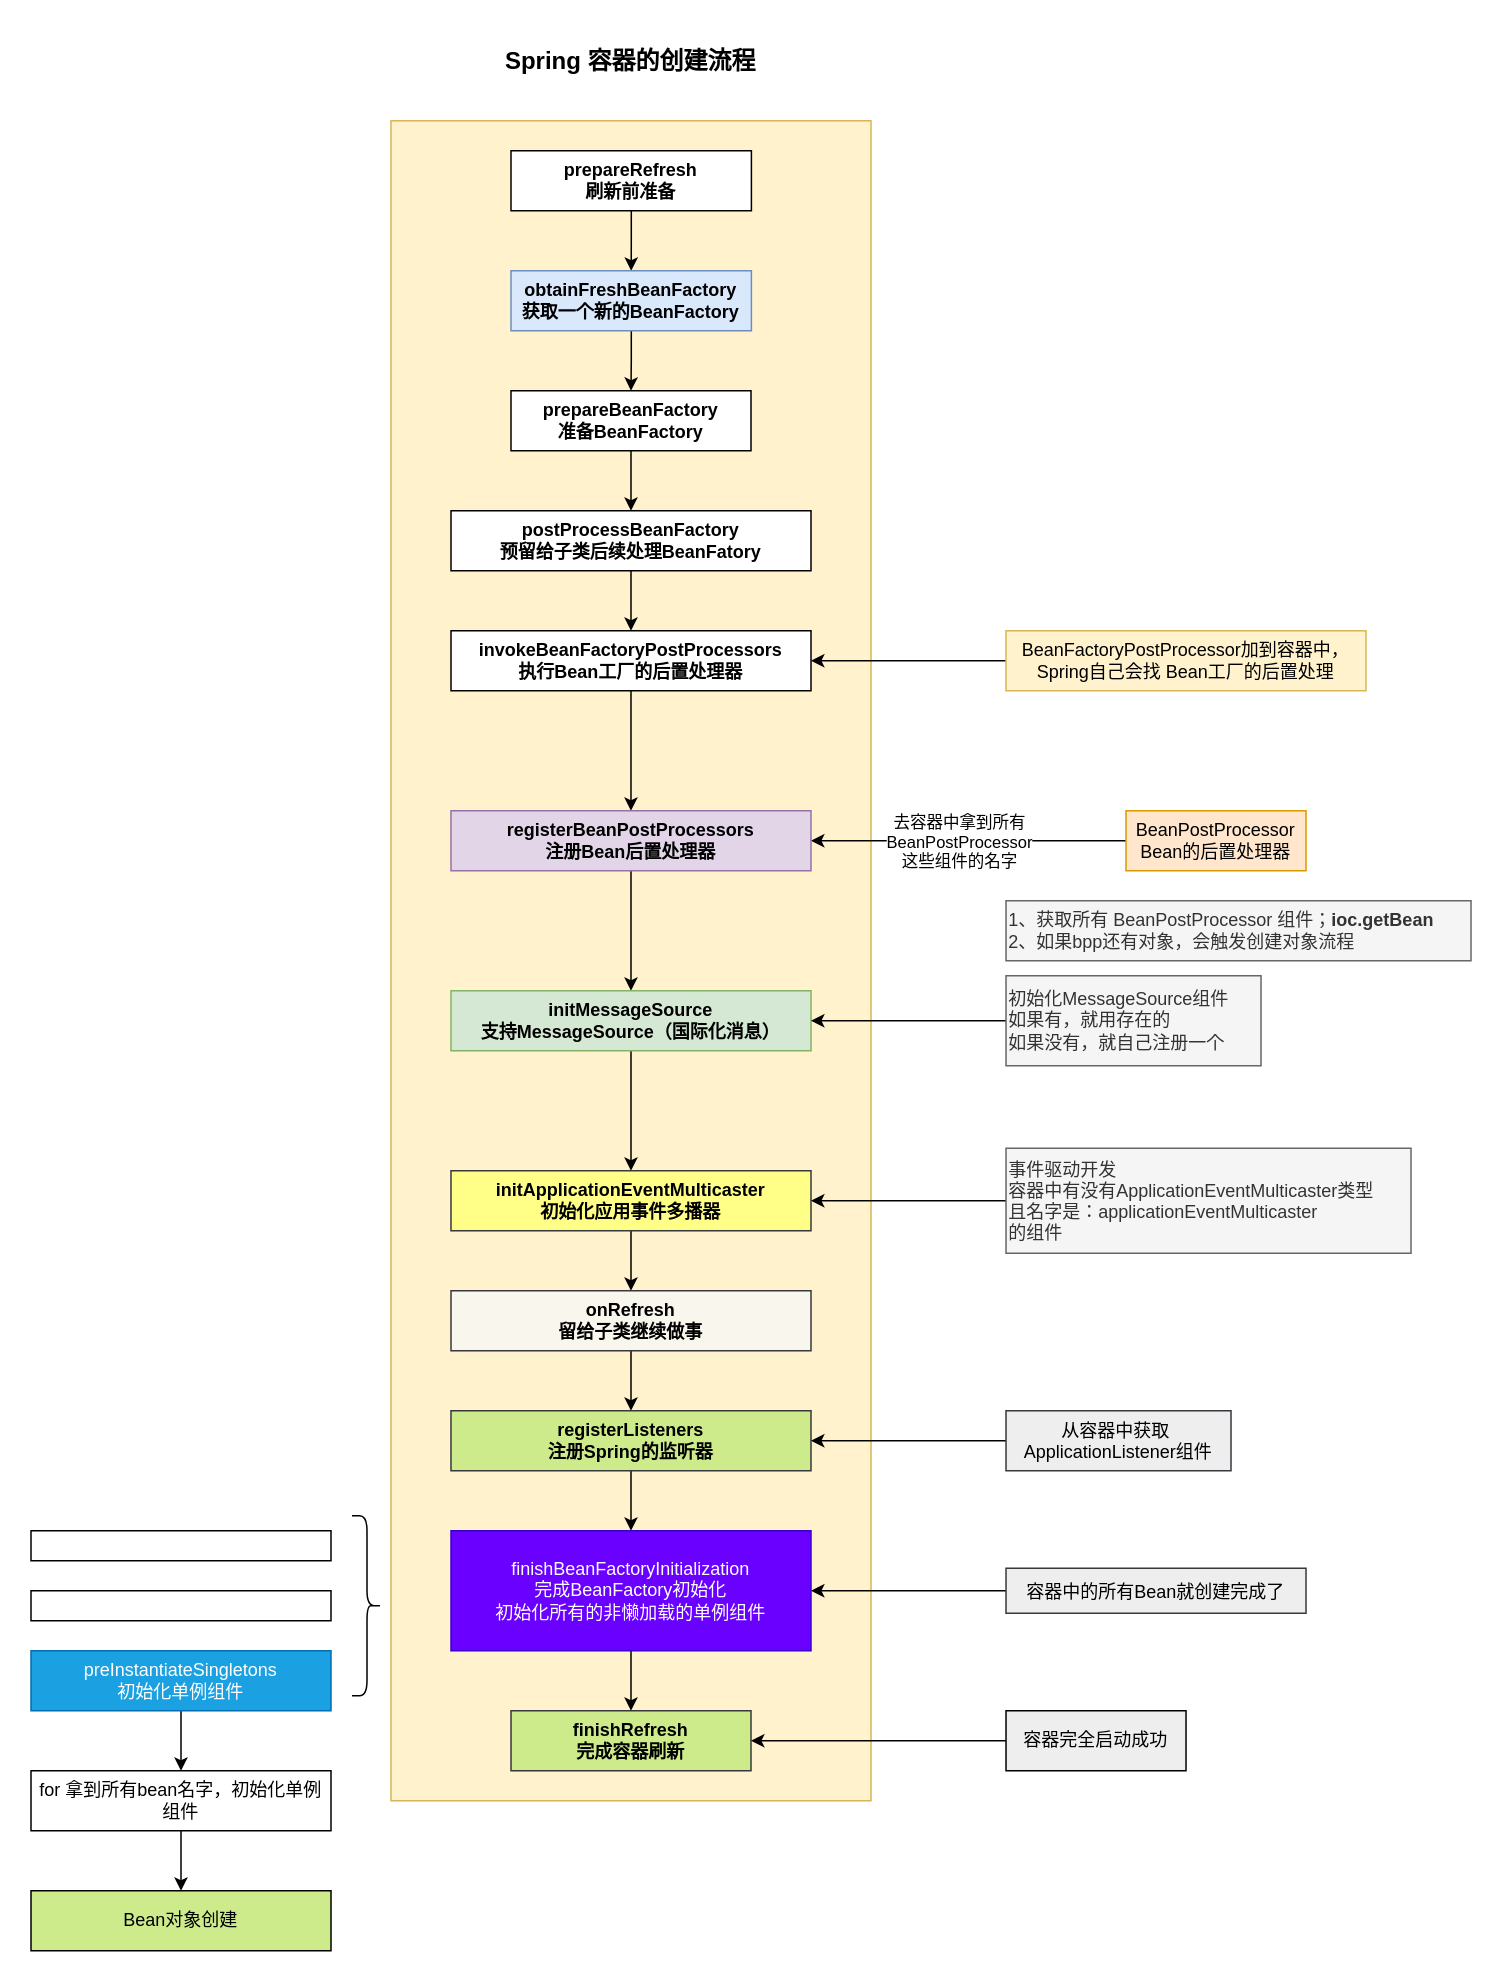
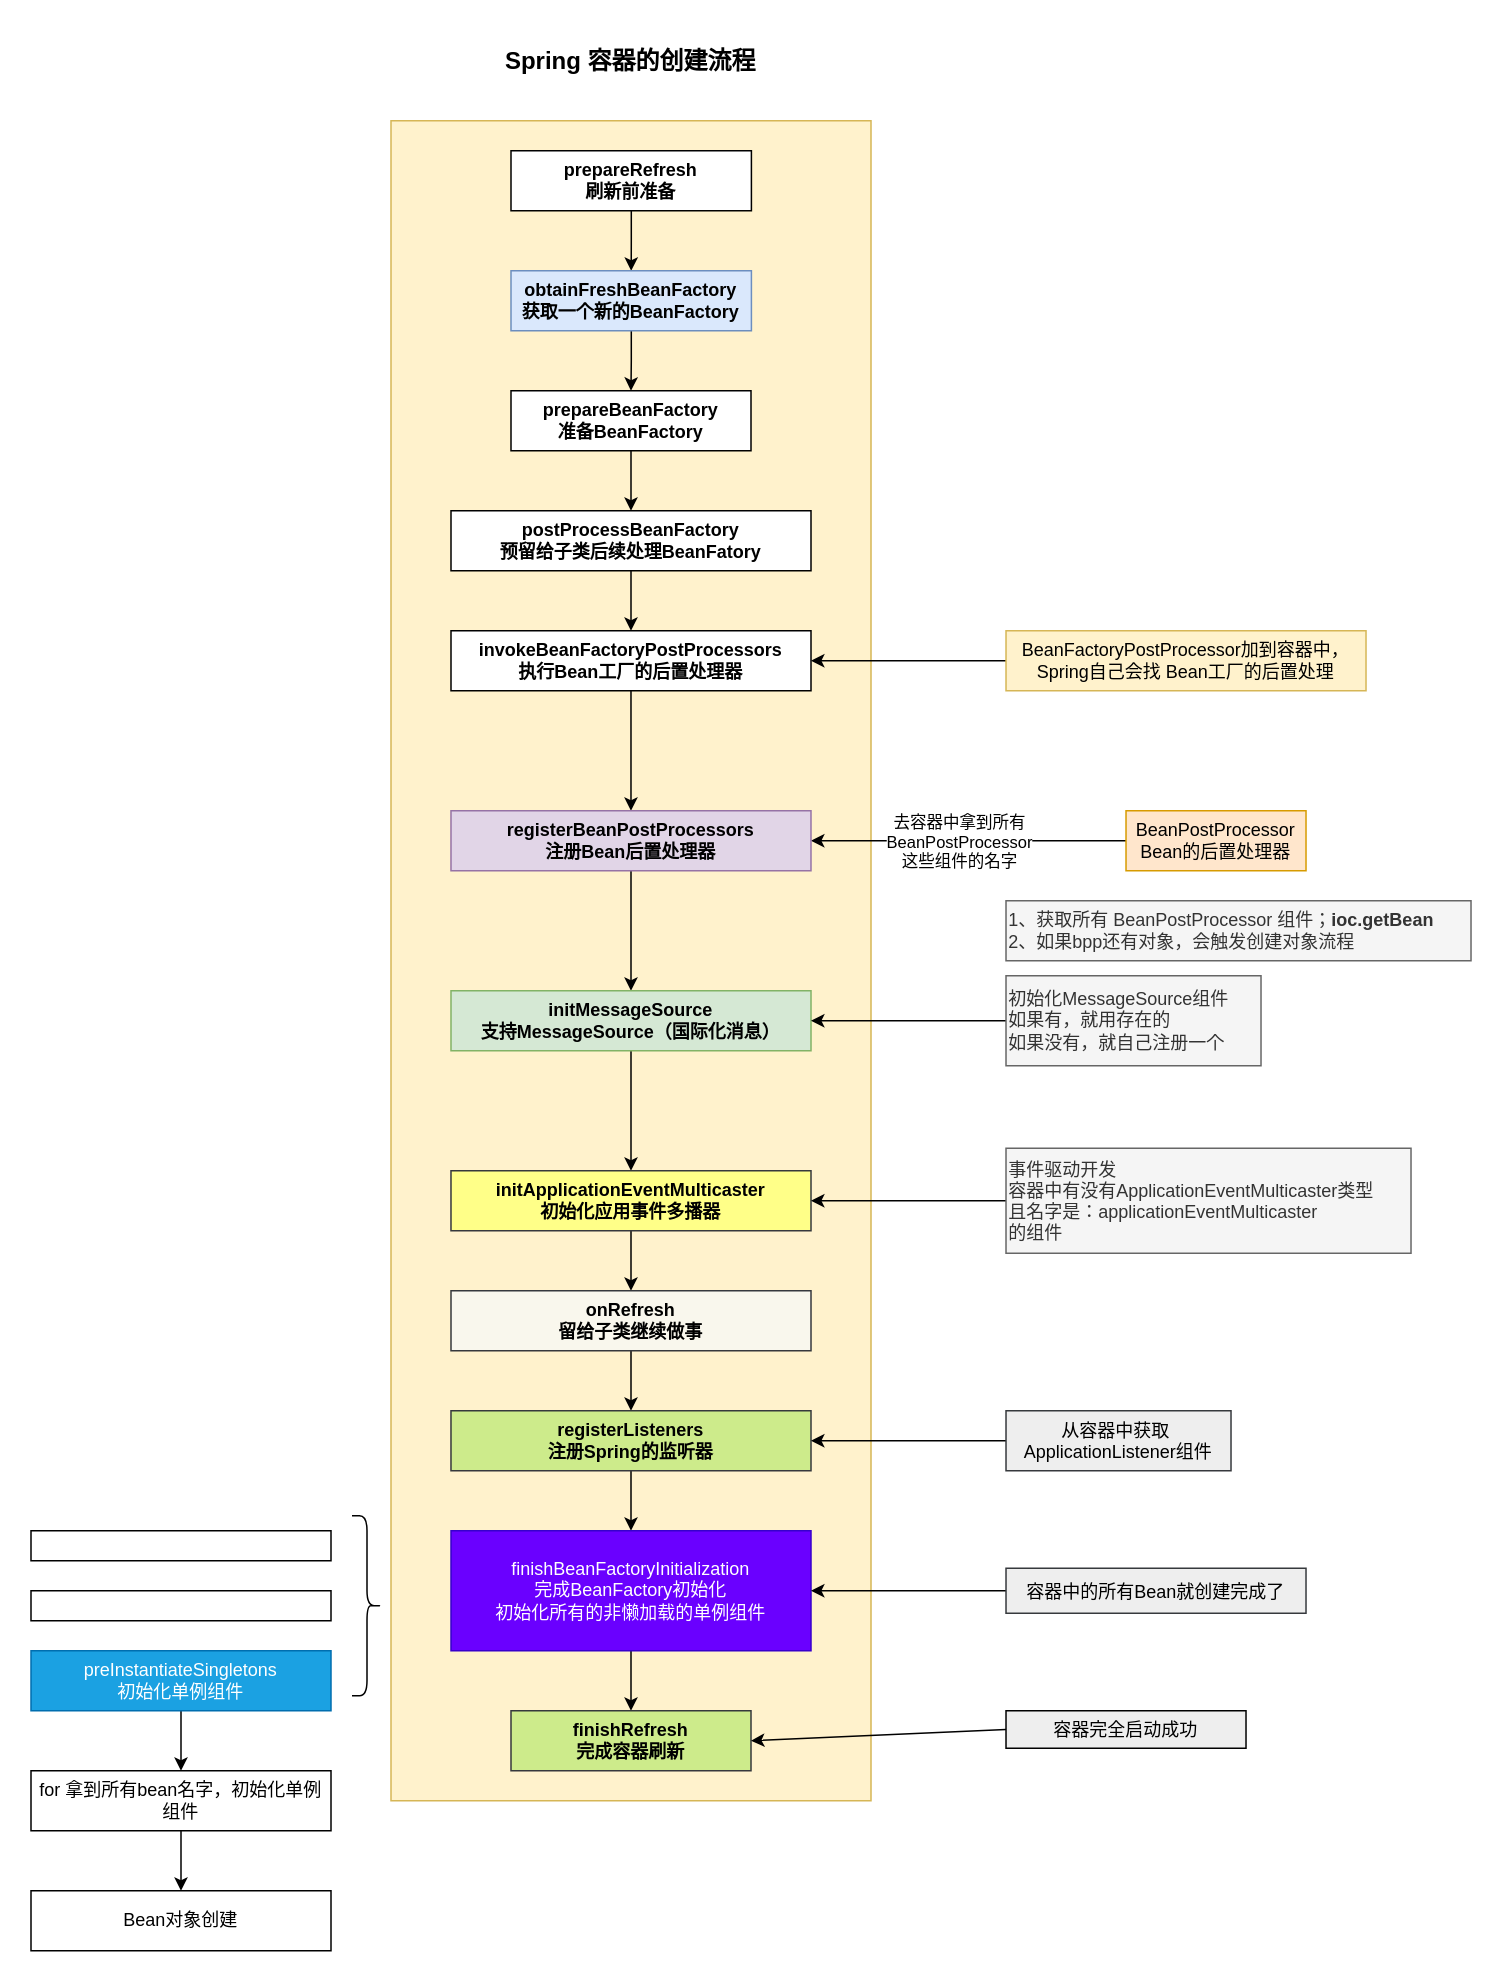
(1096, 1741) -> (1126, 1730)
(181, 1921) -> (181, 1921)
